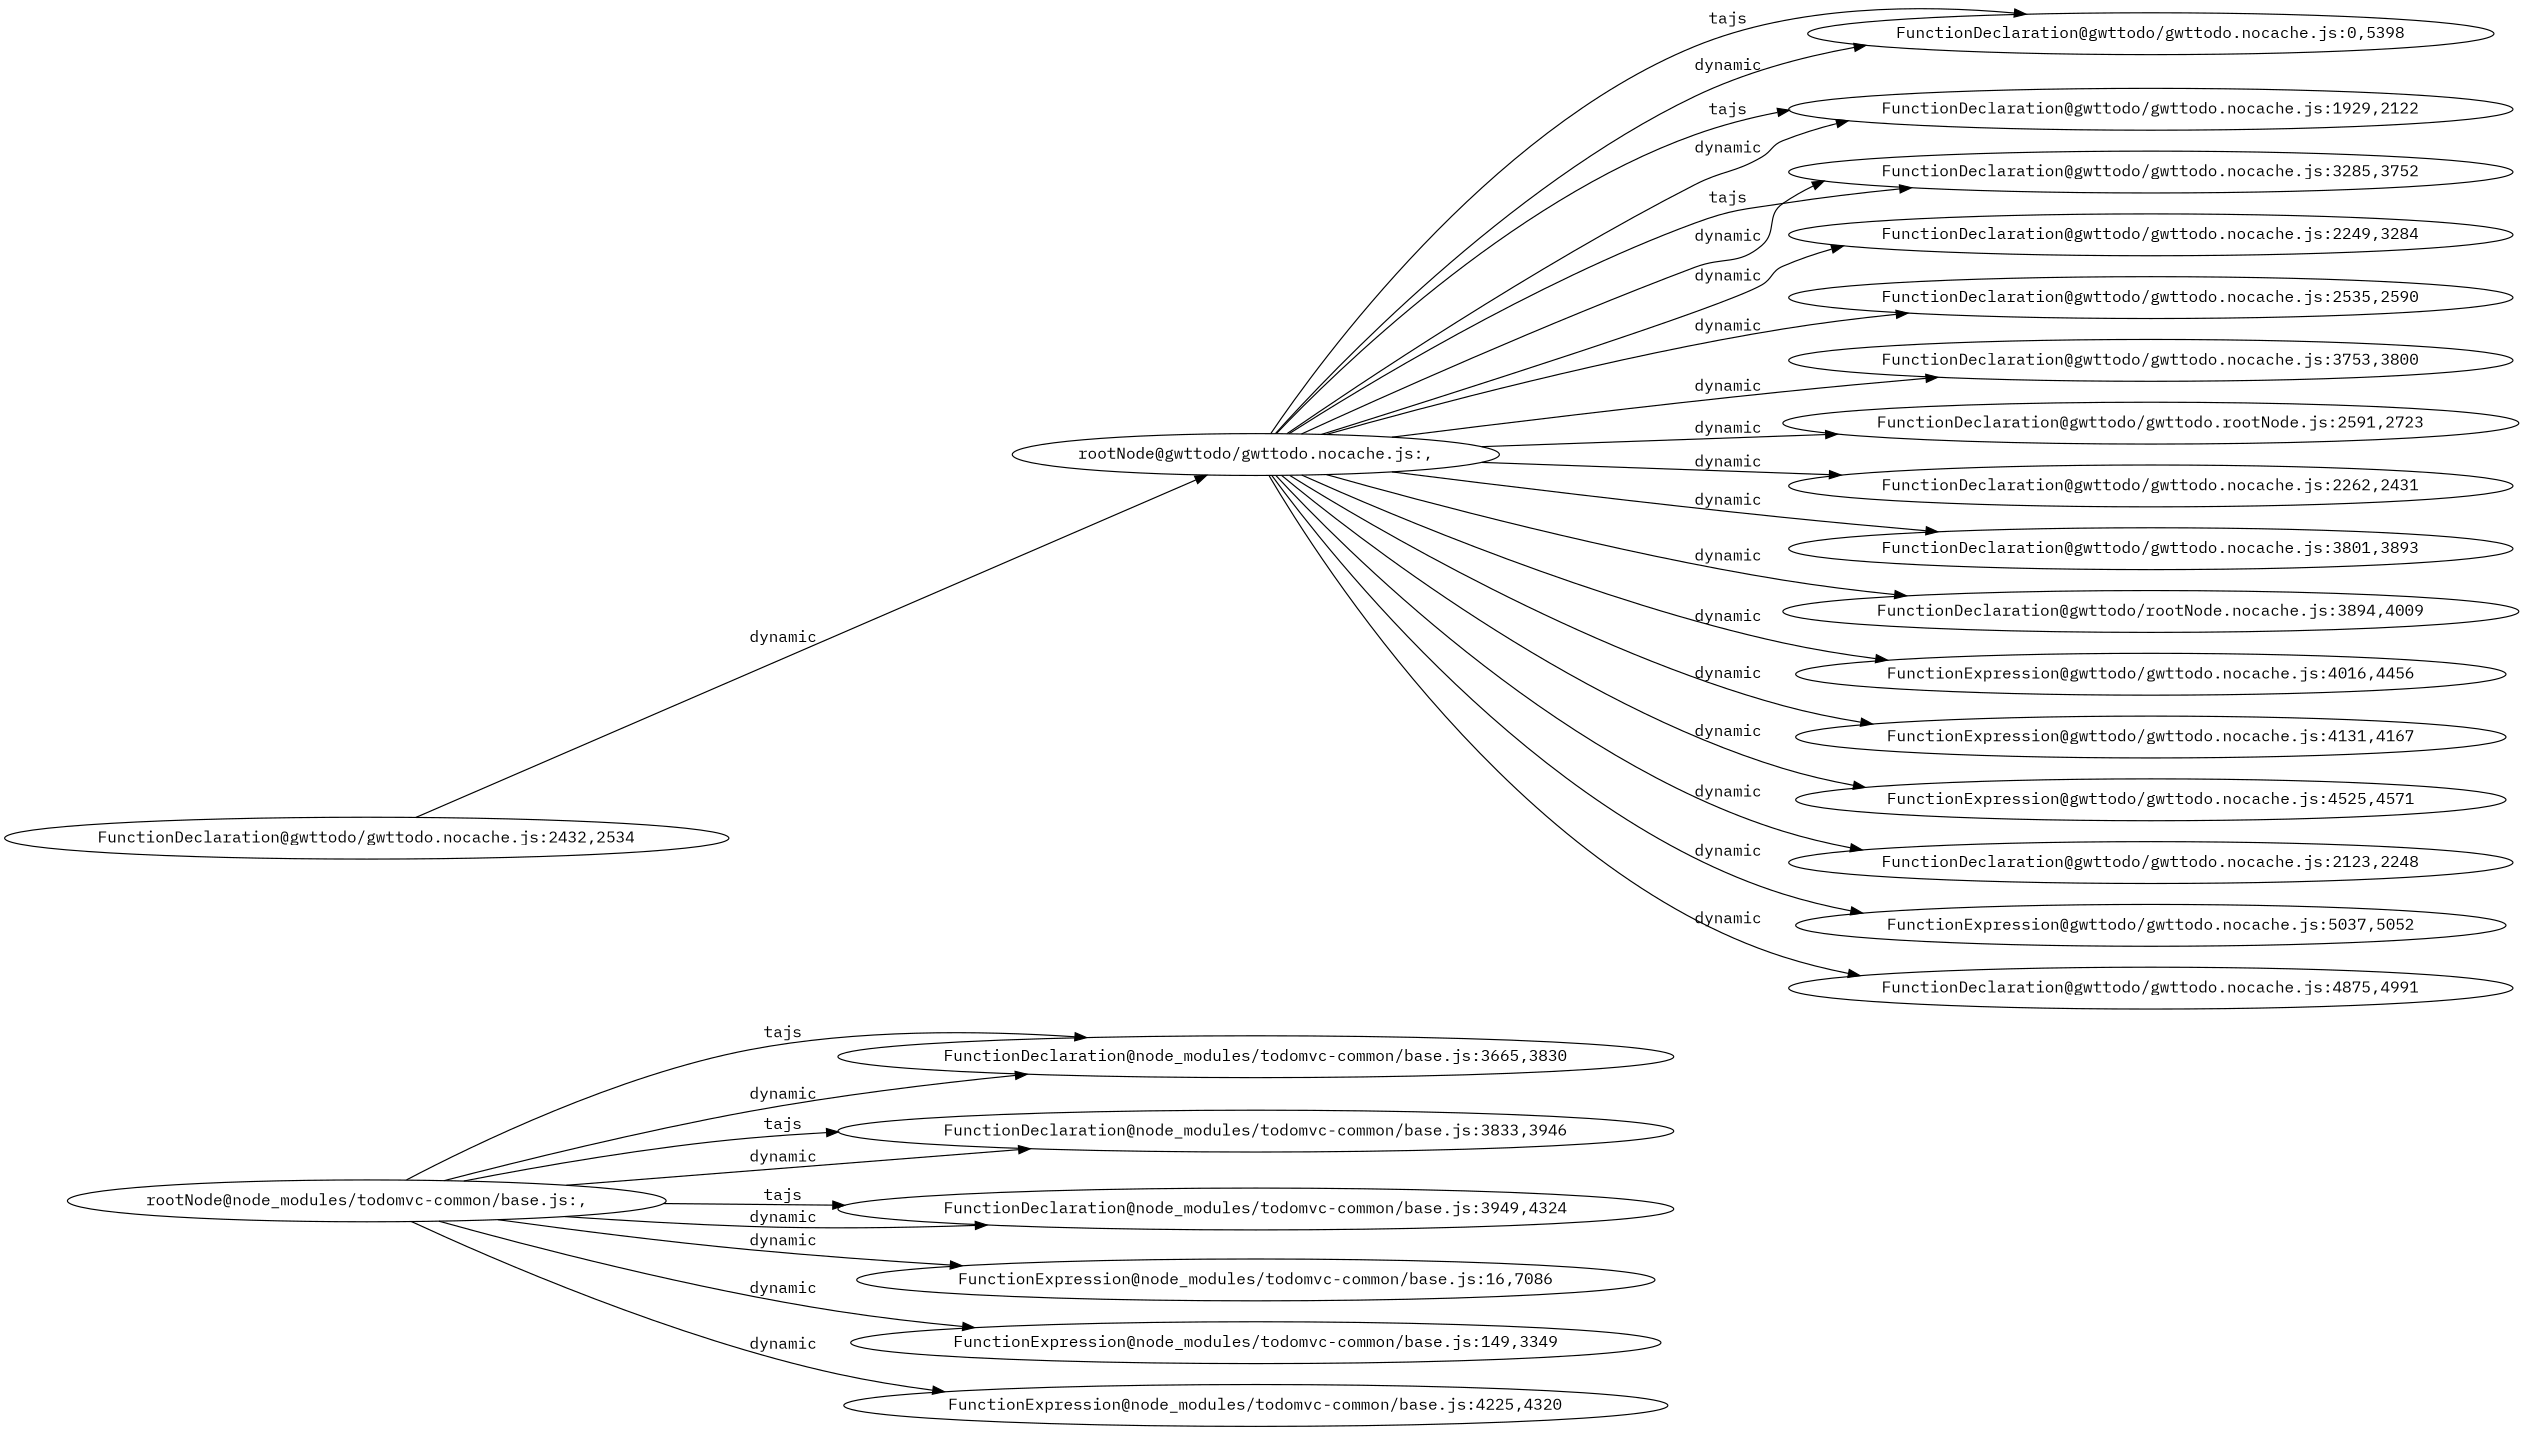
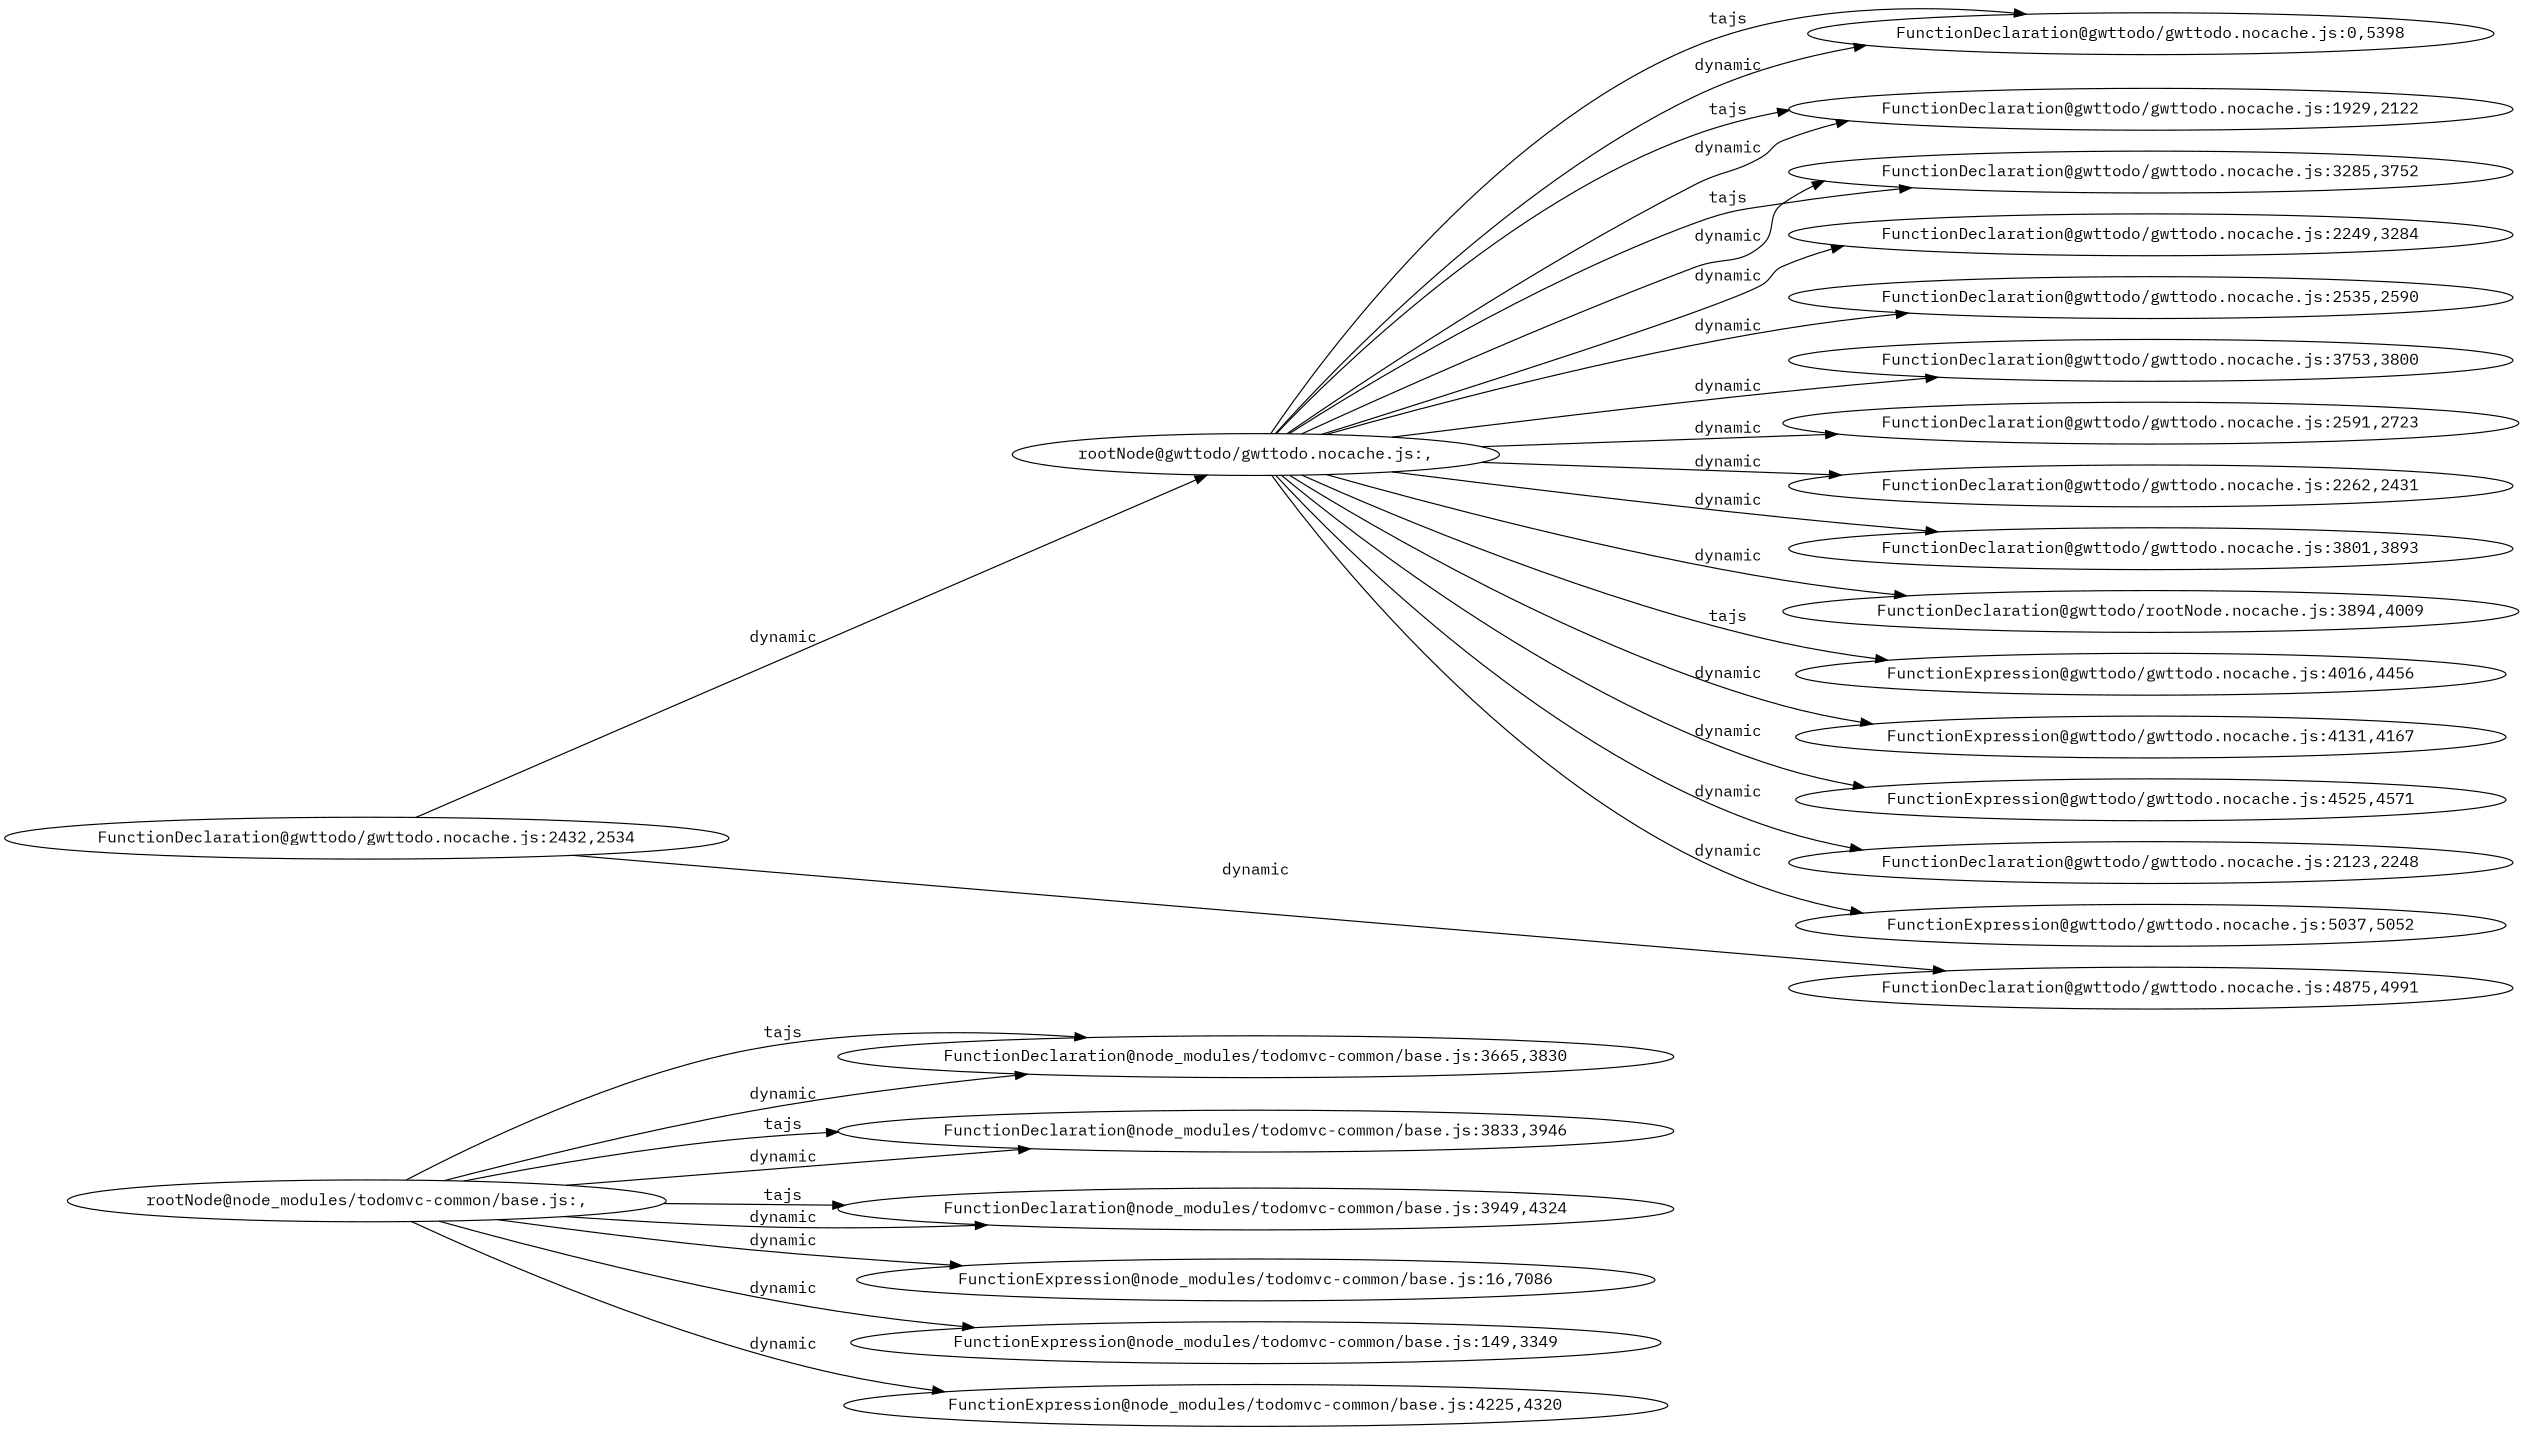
(2151, 423) -> (2151, 423)
(1728, 617) -> (1728, 617)
(1511, 783) -> (1253, 913)
